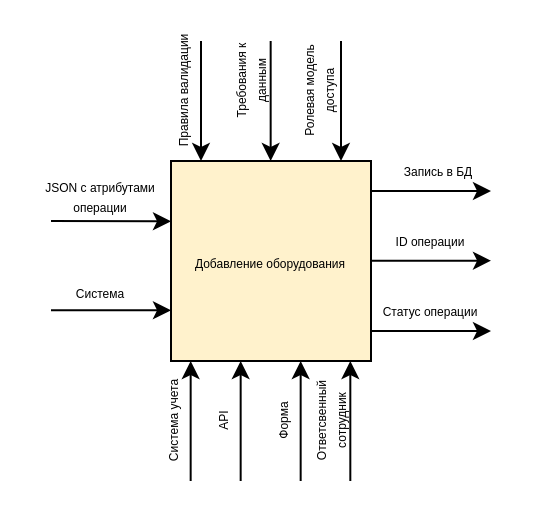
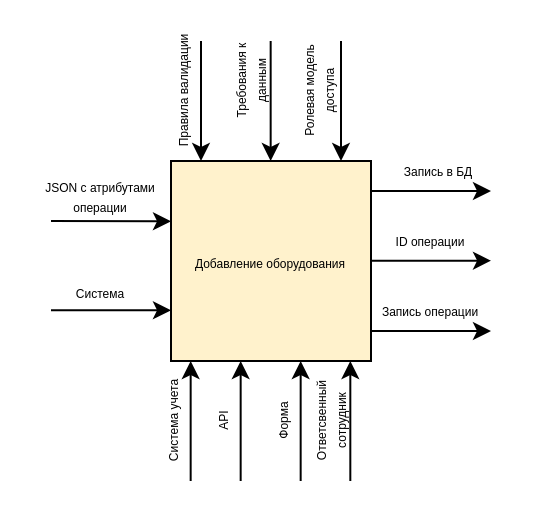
(431, 311) -> (431, 311)
